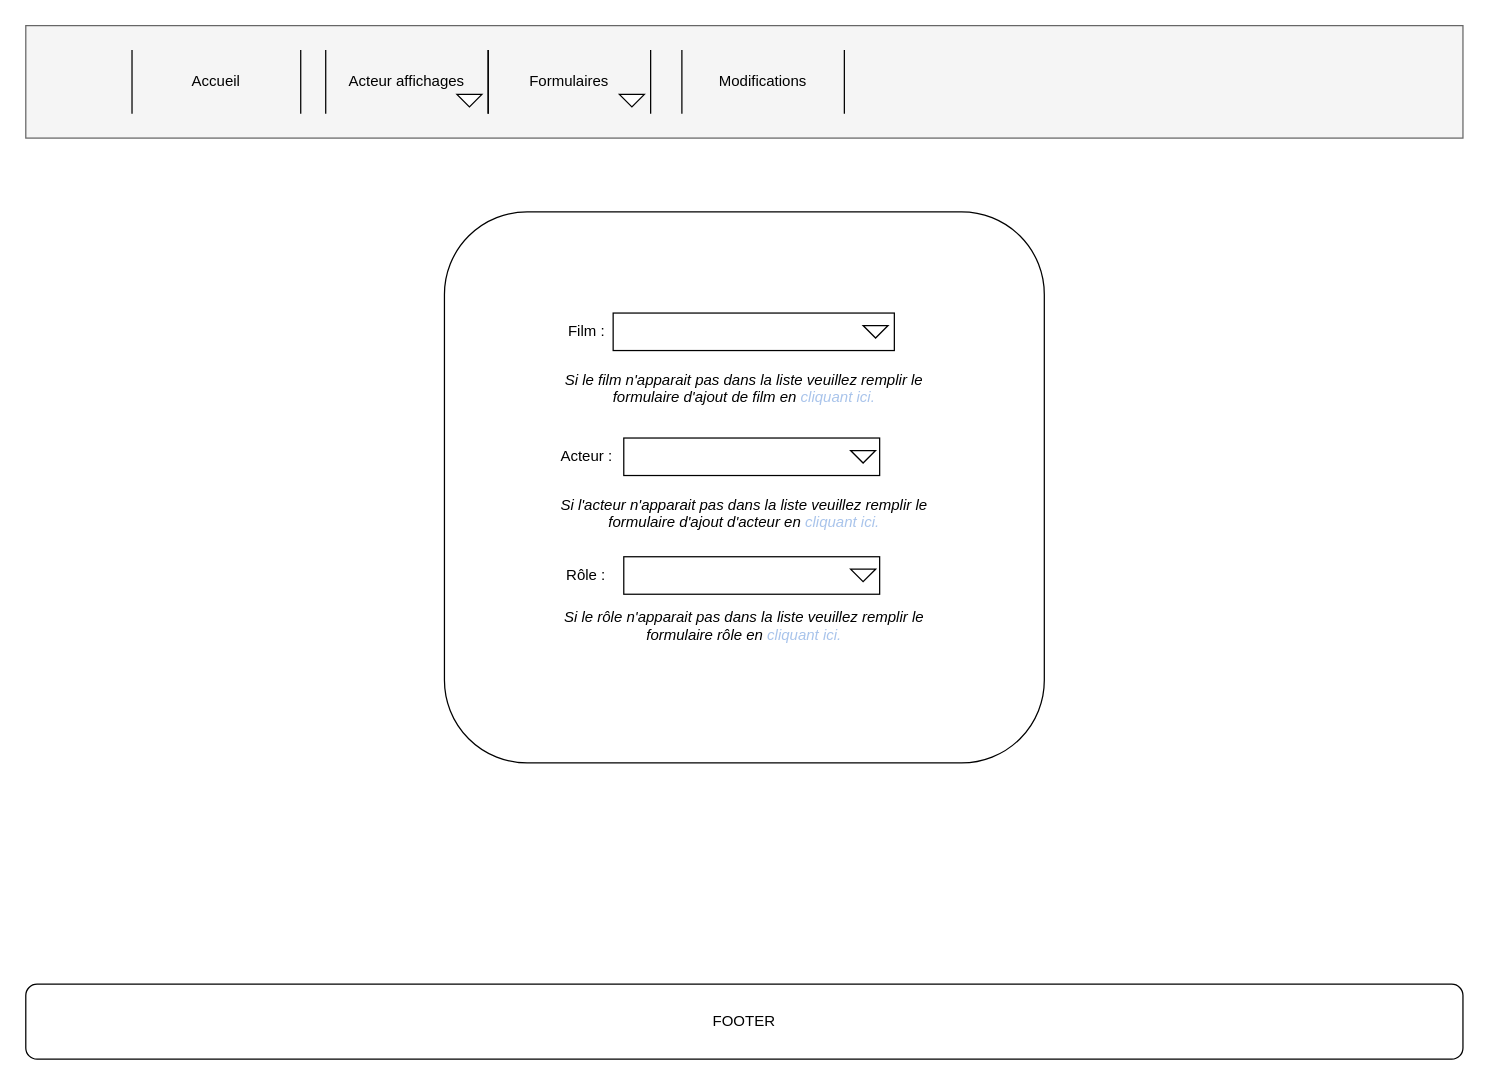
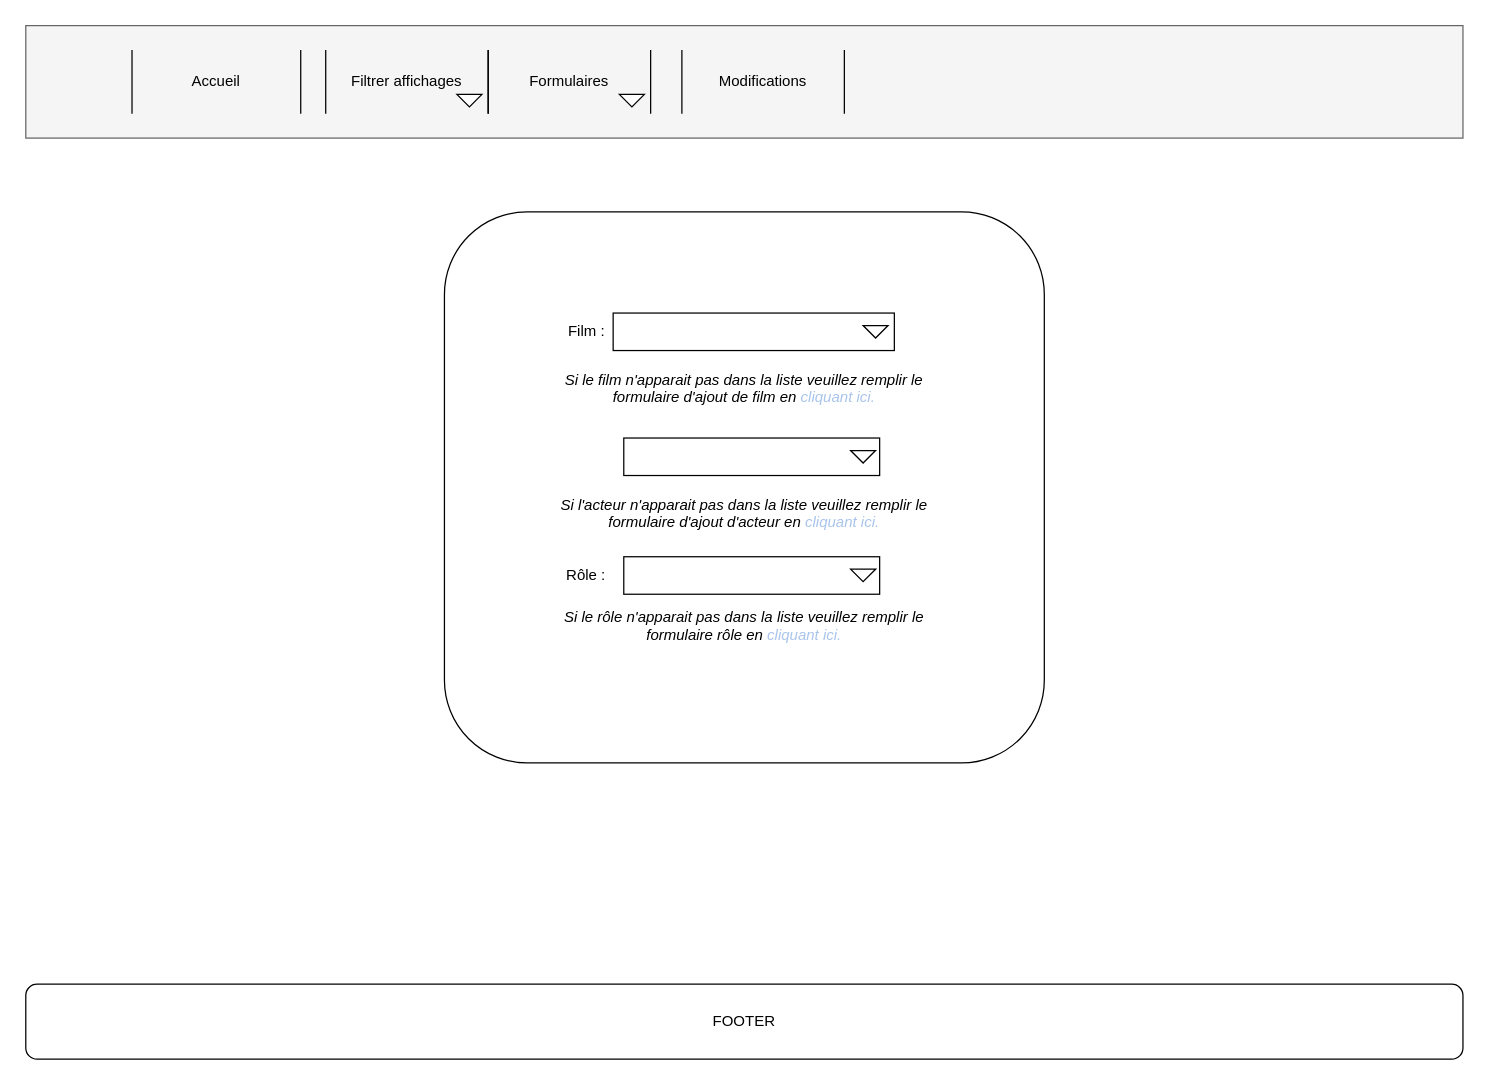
(407, 82) -> (407, 82)
(586, 457) -> none
